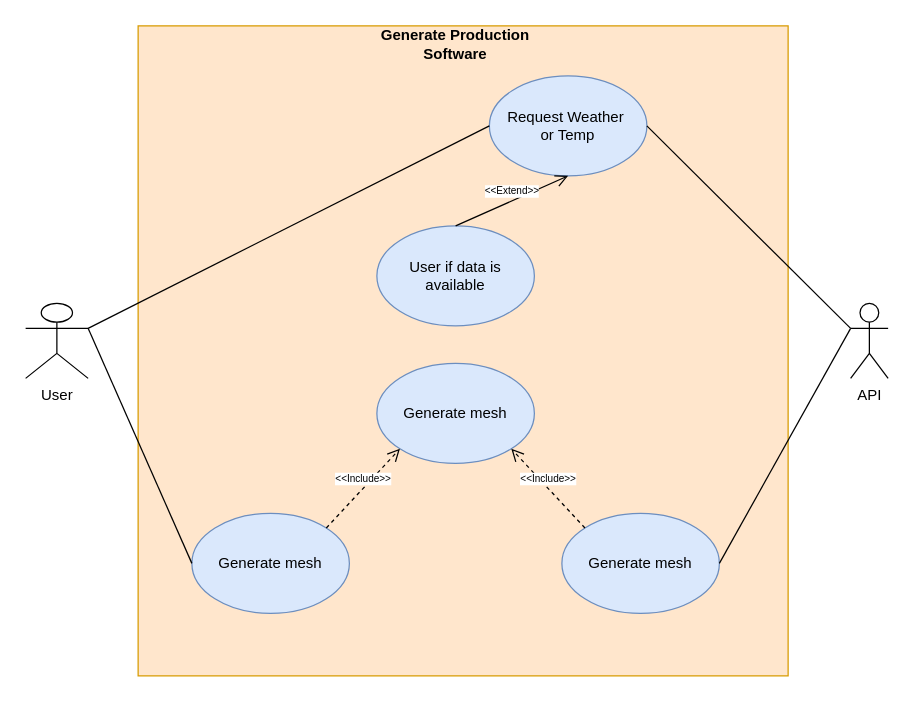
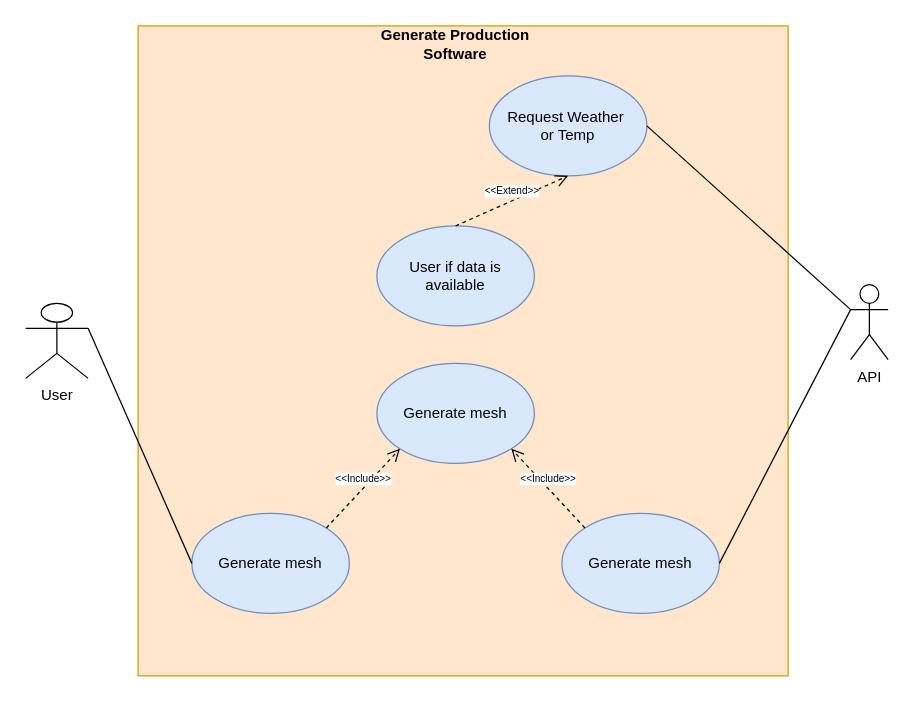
(487, 212) -> (487, 212)
(289, 227) -> none
(869, 341) -> (869, 322)
